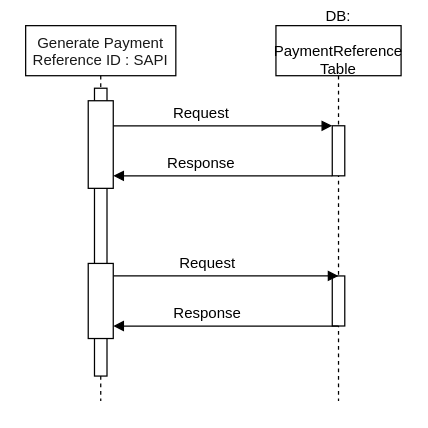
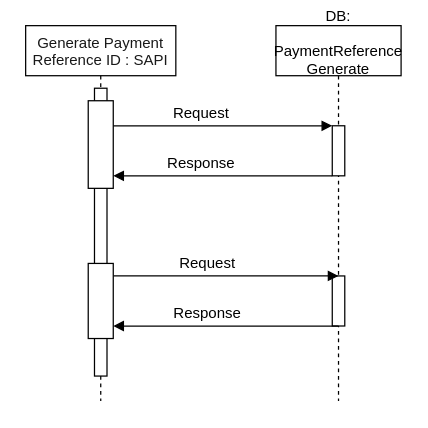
(338, 16) -> (338, 16)
